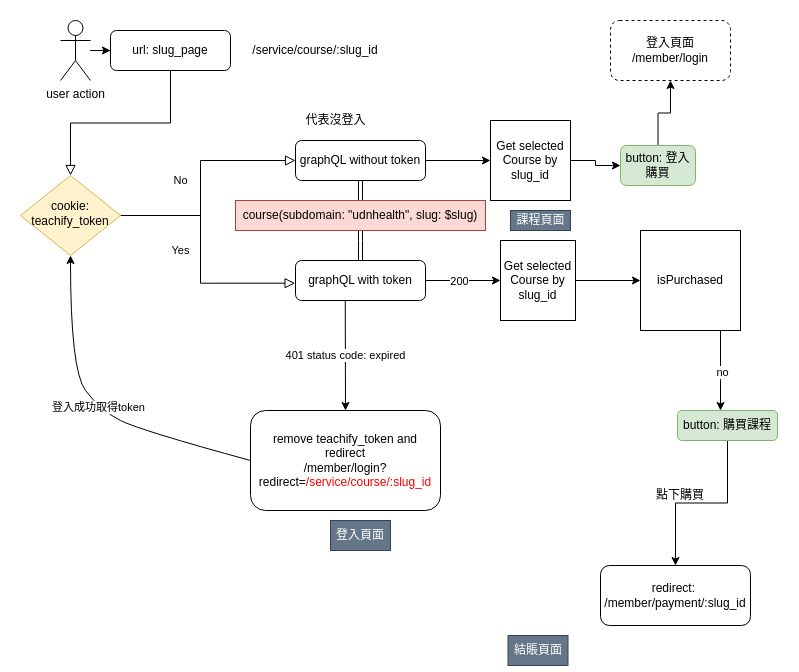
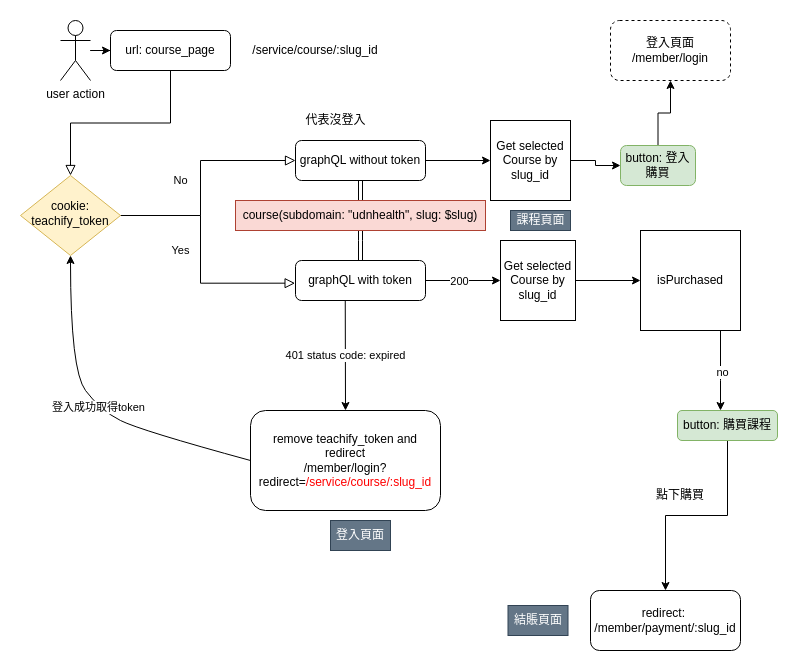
(171, 51) -> (171, 51)
(676, 596) -> (666, 621)
(538, 651) -> (538, 621)
